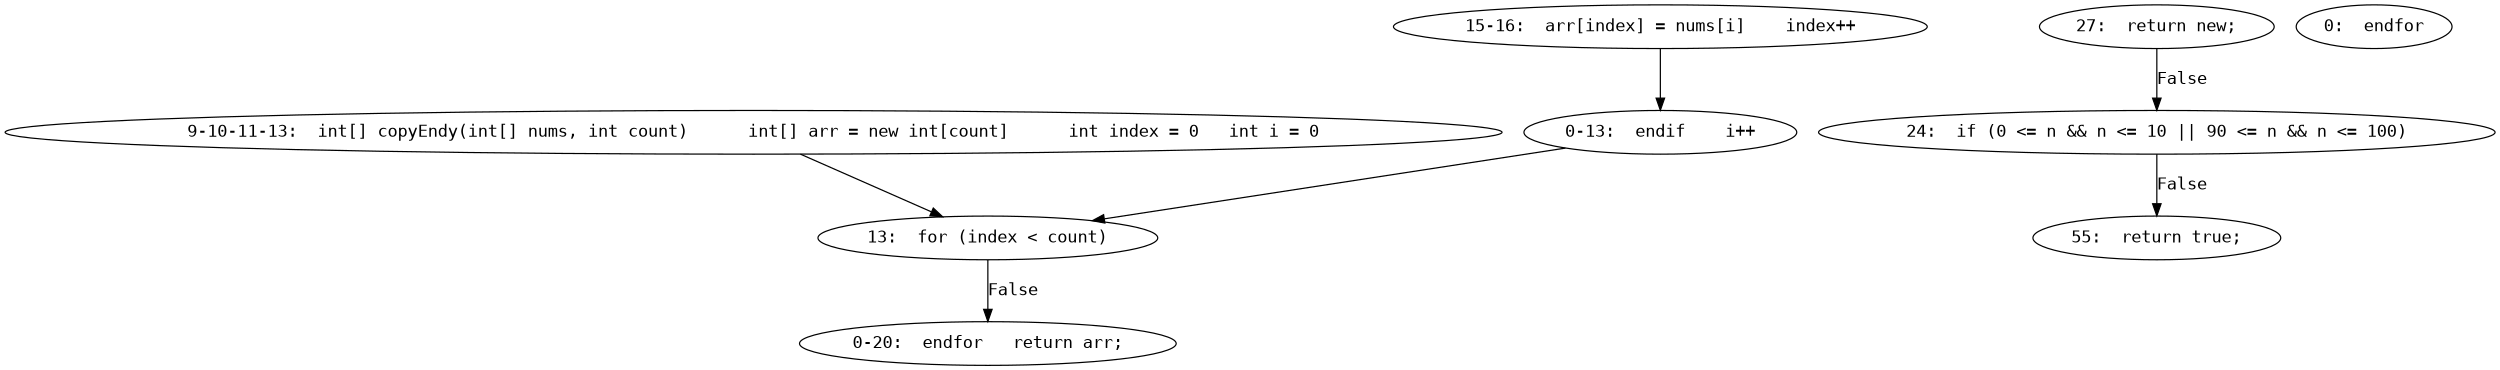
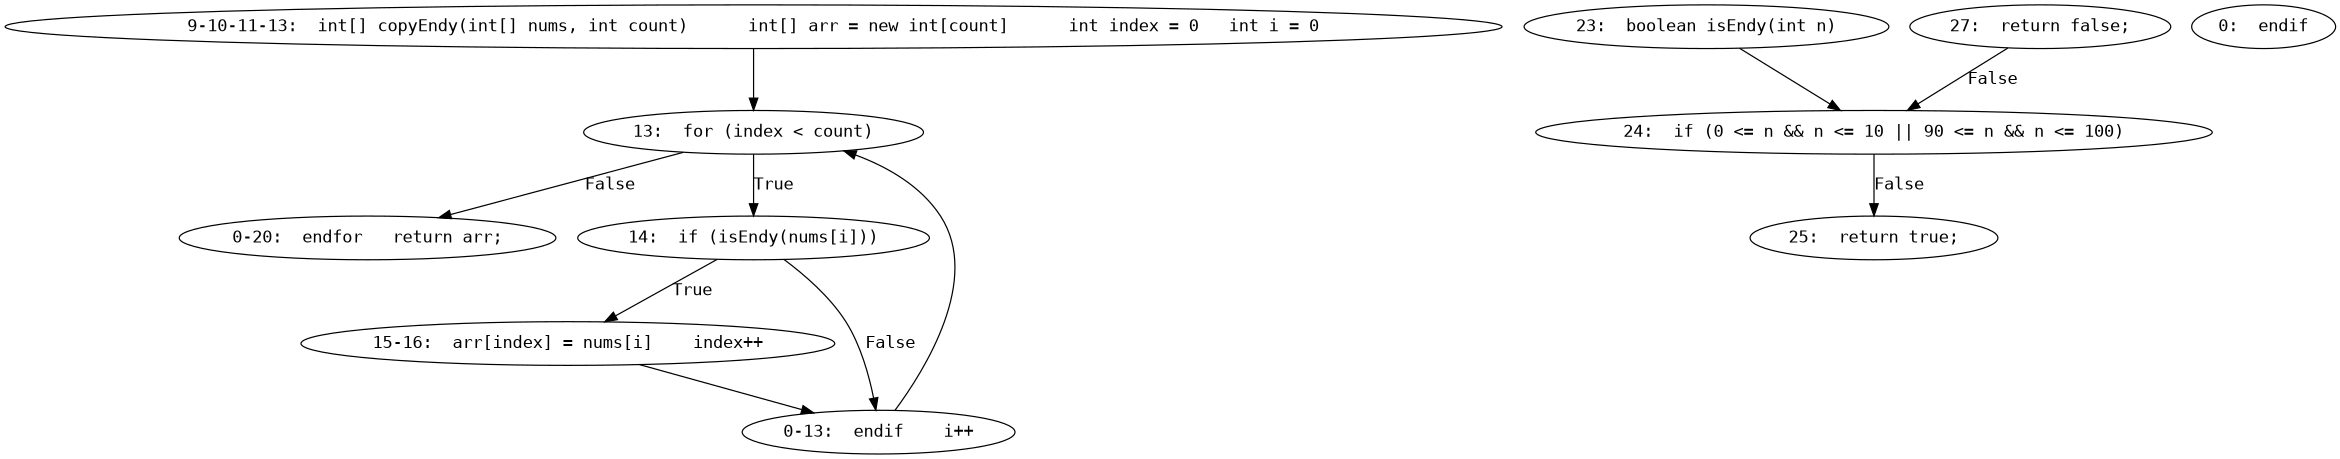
none -> (1706, 27)
(2157, 27) -> (2040, 27)
(2374, 27) -> (2264, 27)
none -> (754, 238)
(2157, 238) -> (1874, 238)
